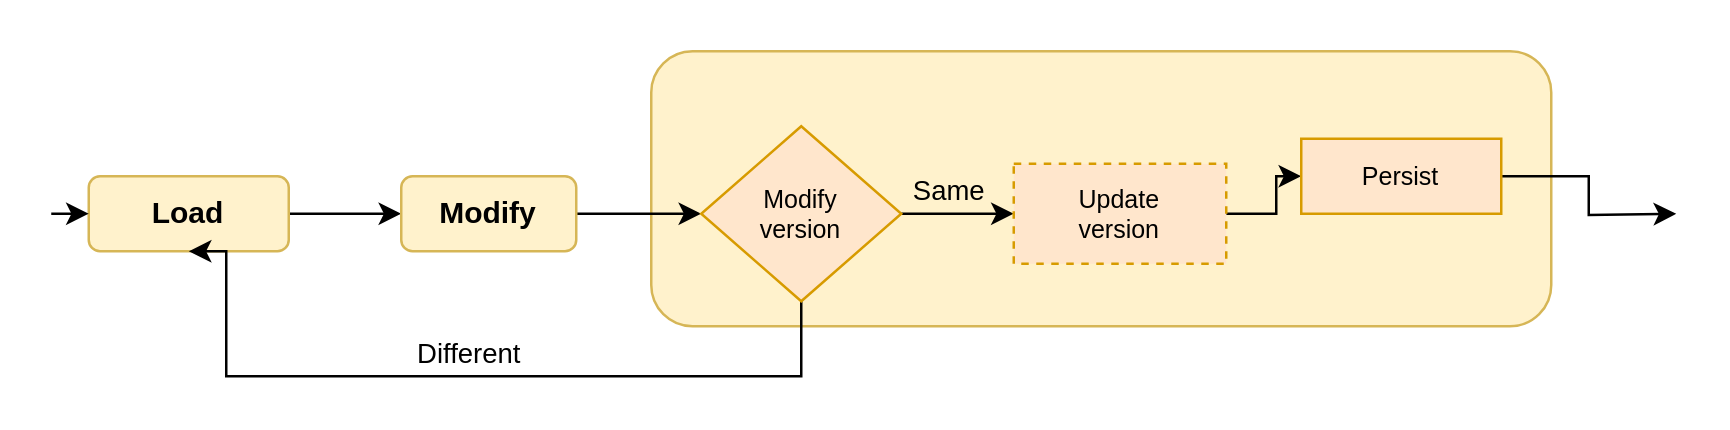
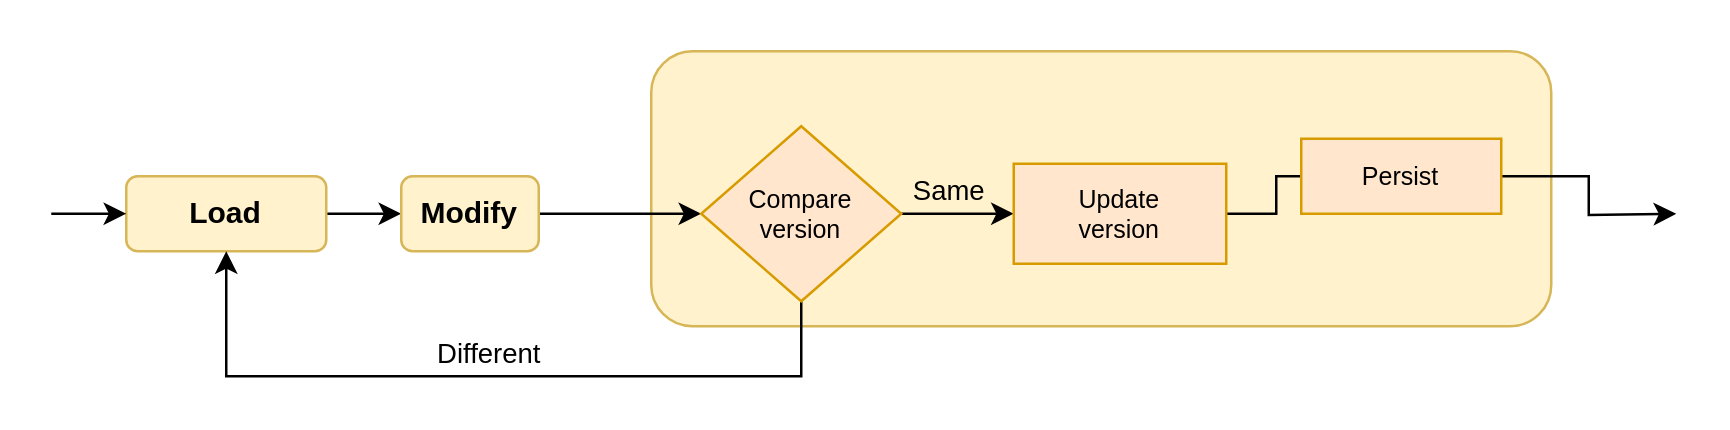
(1283, 176) -> (1290, 176)
(189, 214) -> (226, 214)
(489, 214) -> (470, 214)
(801, 214) -> (801, 214)
(1120, 214) -> (1120, 214)
